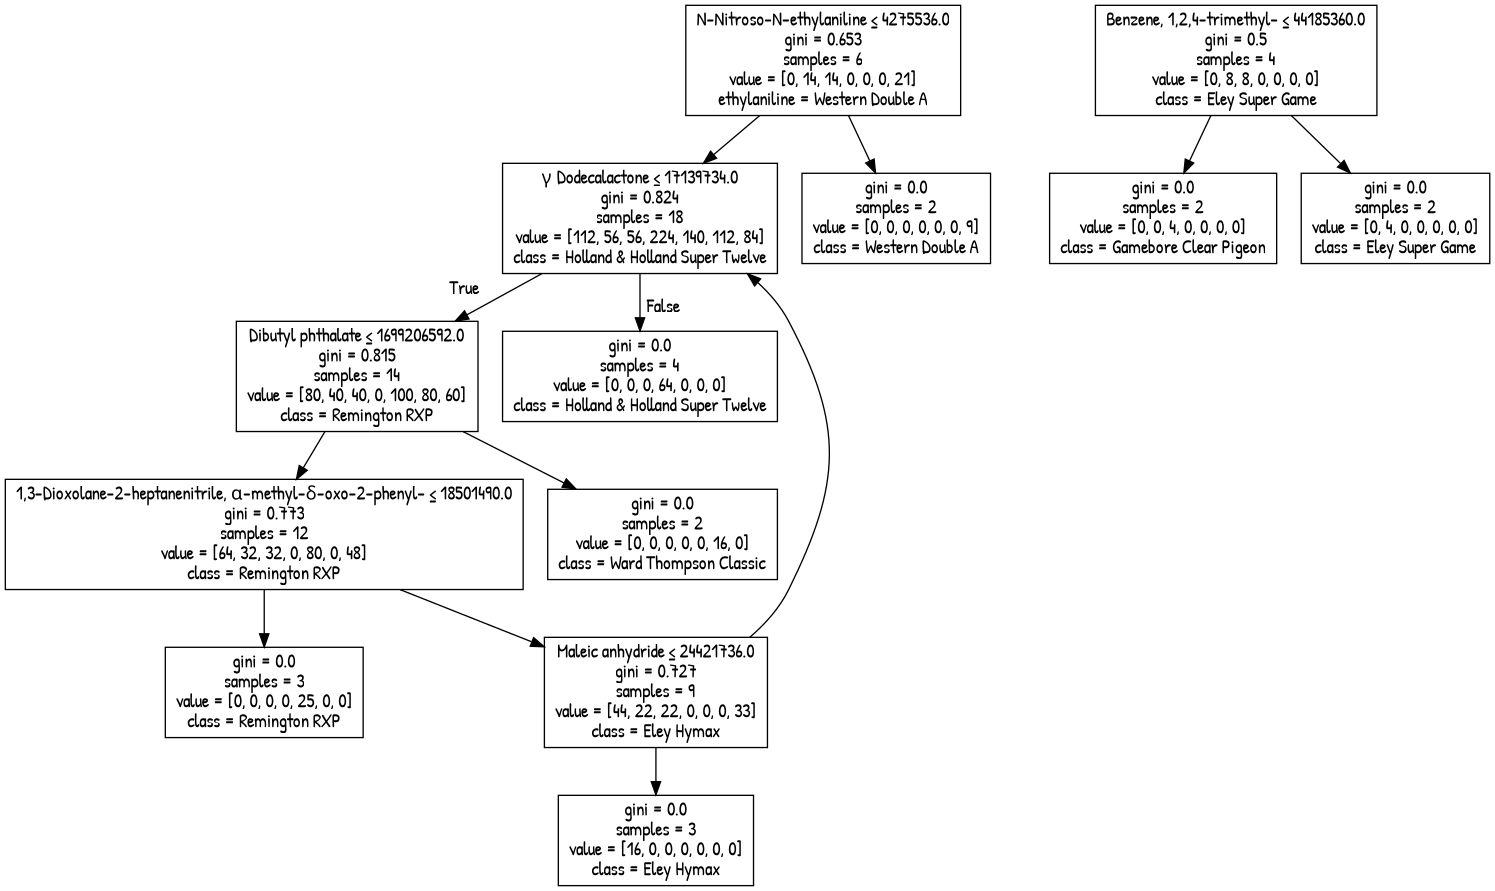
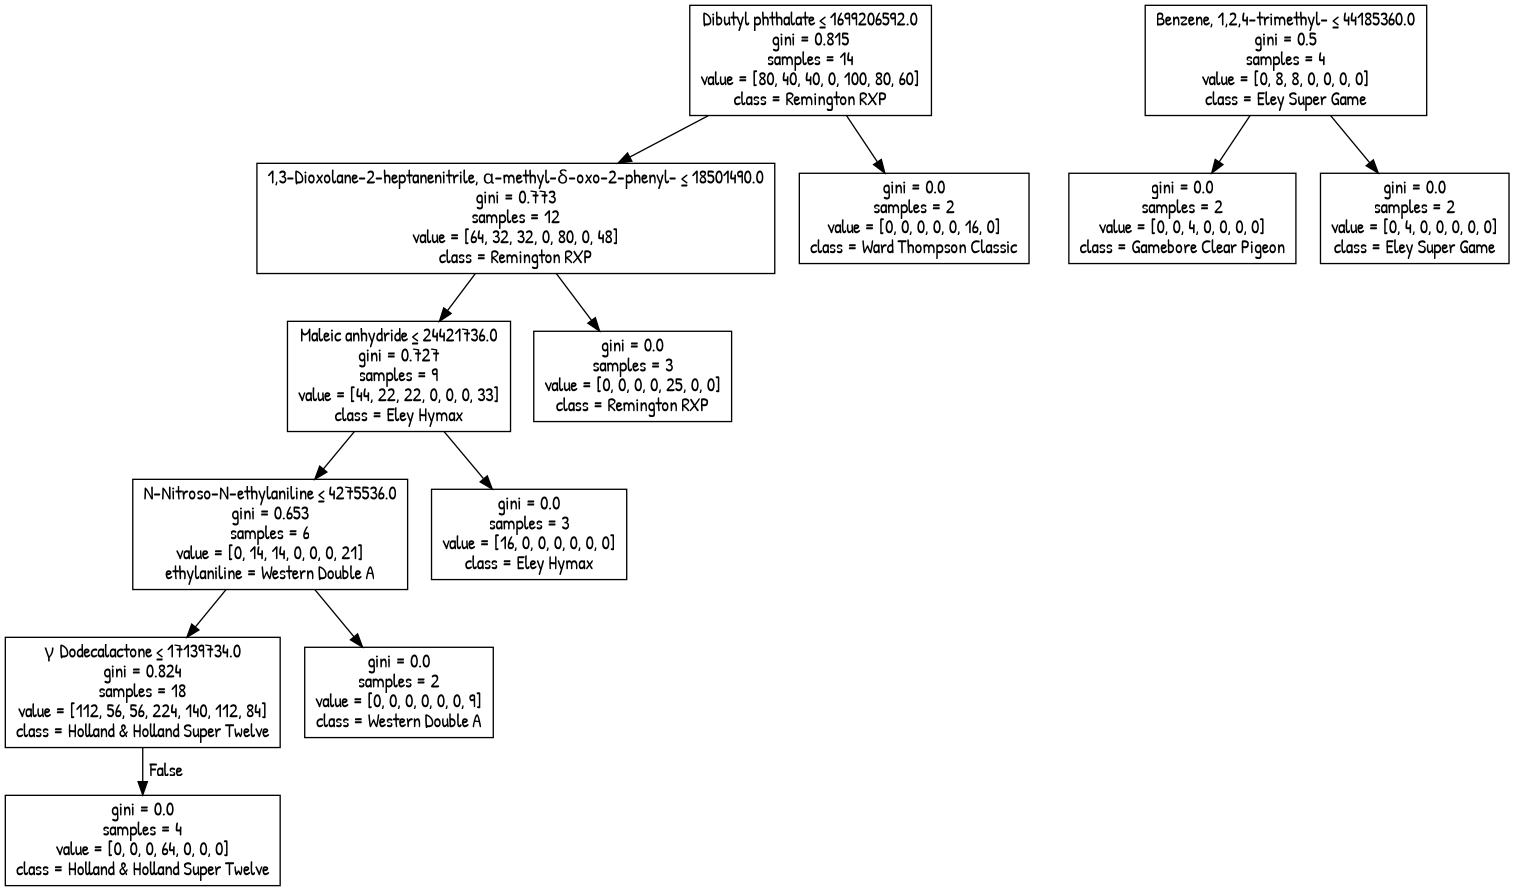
(504, 294) -> none
(829, 461) -> (339, 450)
